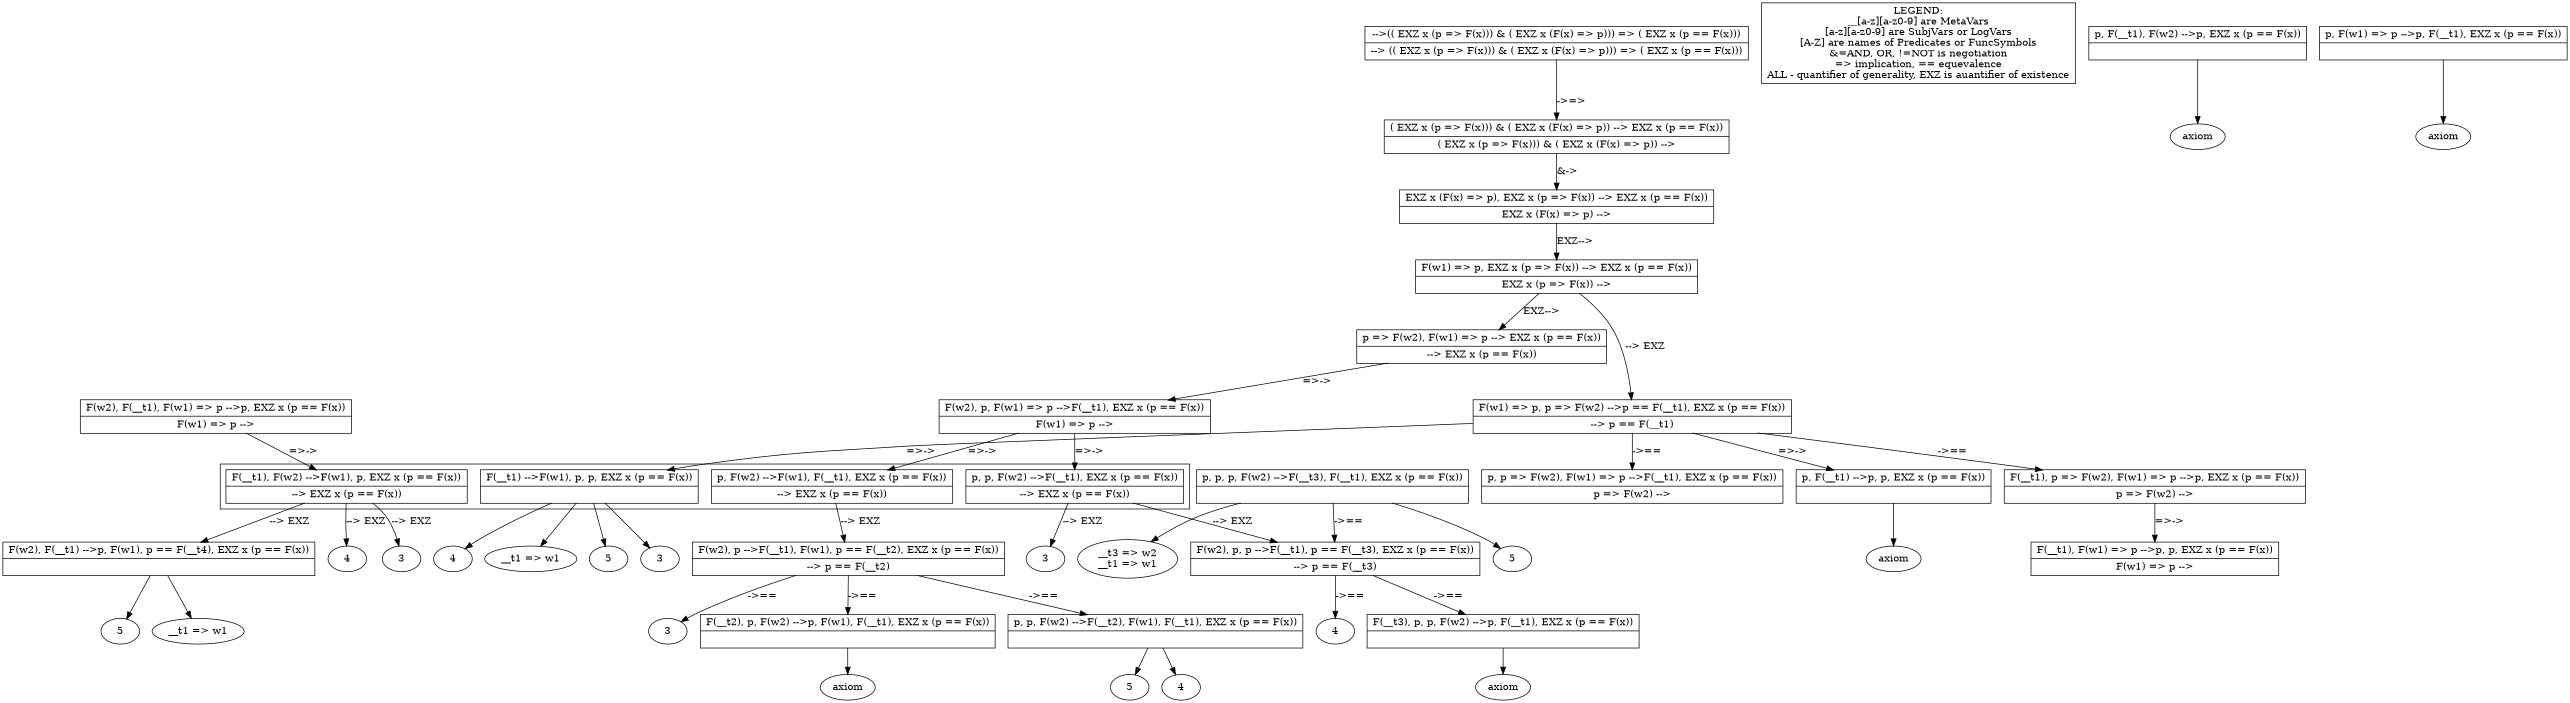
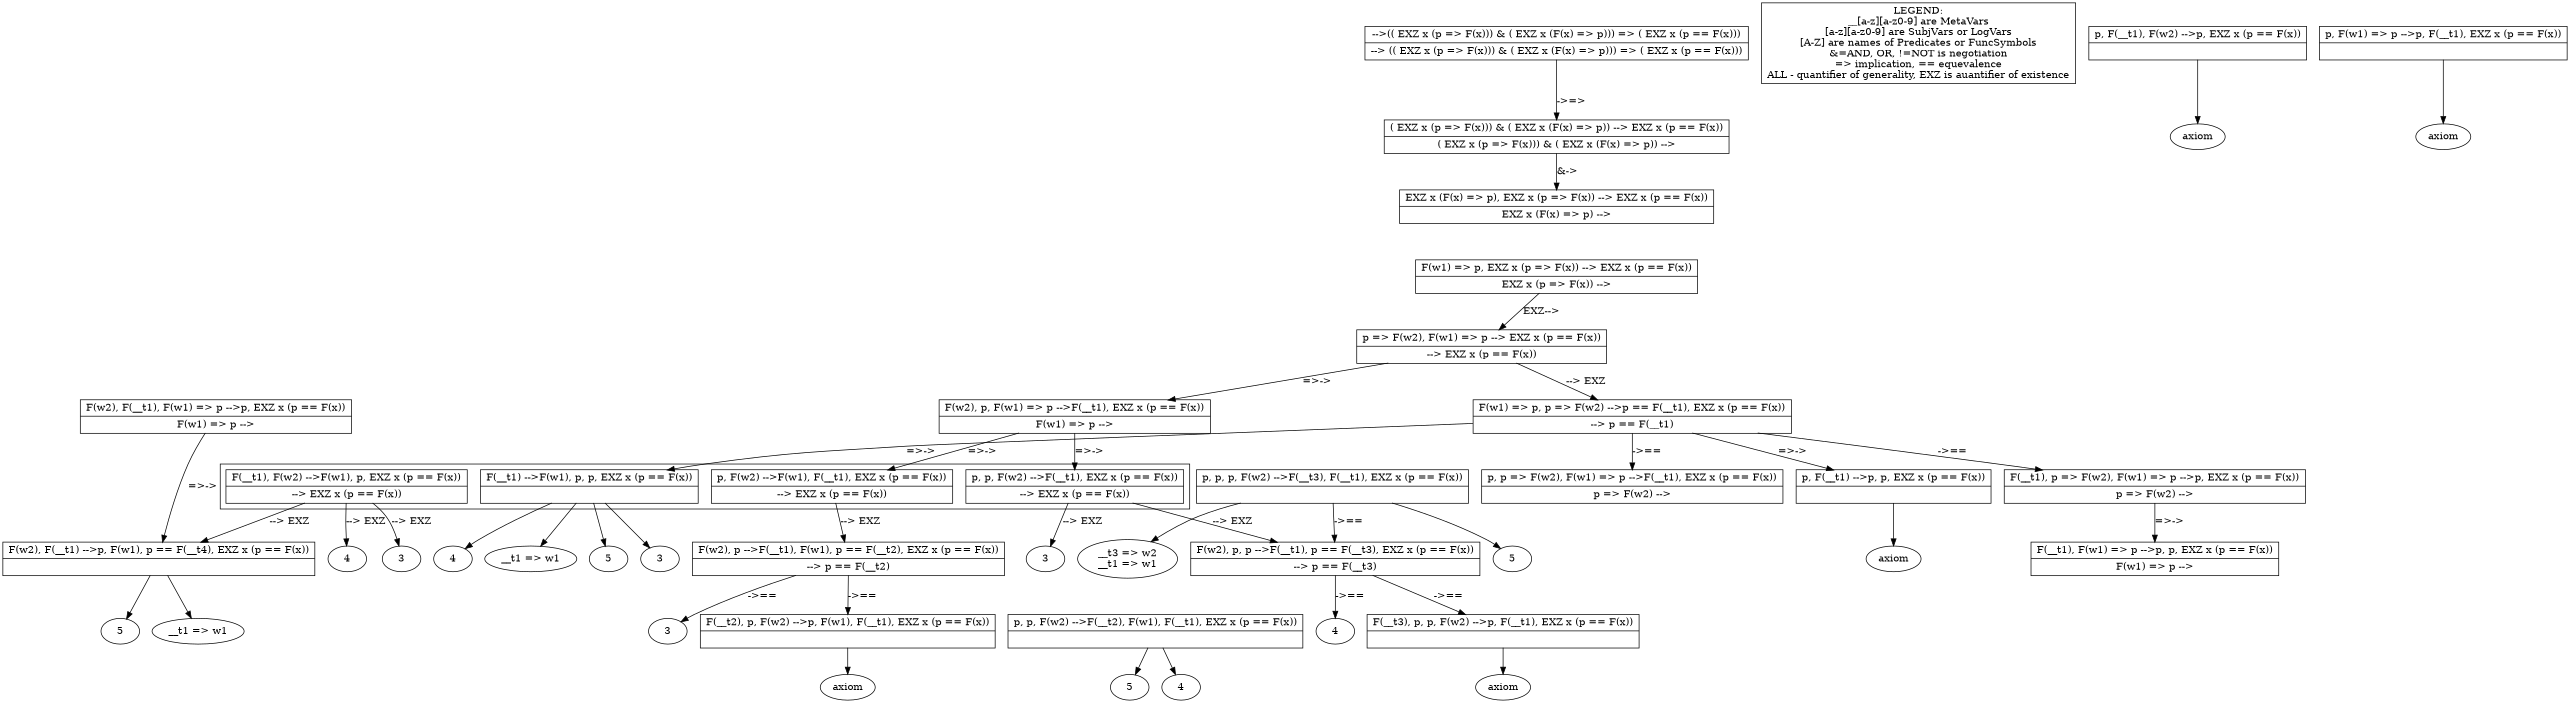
(1557, 238) -> none
(1617, 337) -> (1554, 380)
(278, 450) -> (181, 483)
(998, 594) -> none
